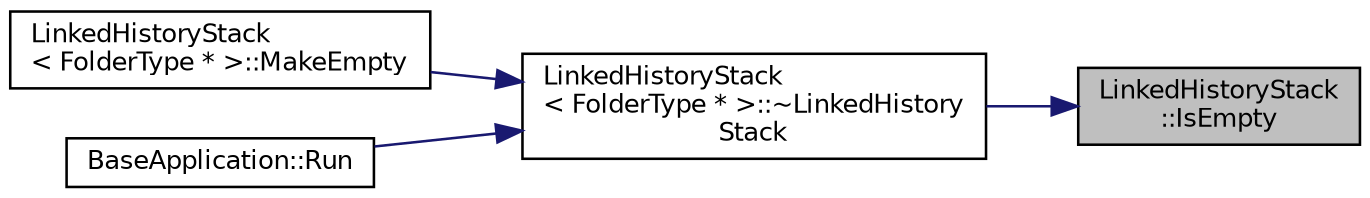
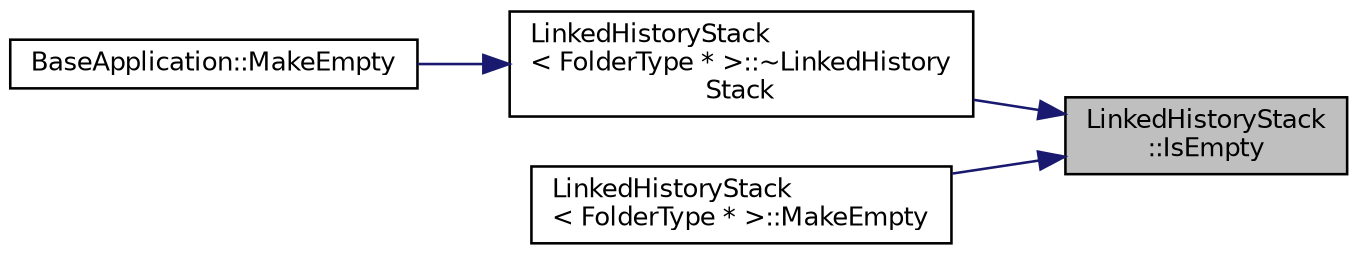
(463, 76) -> (996, 167)
(220, 163) -> (214, 64)
